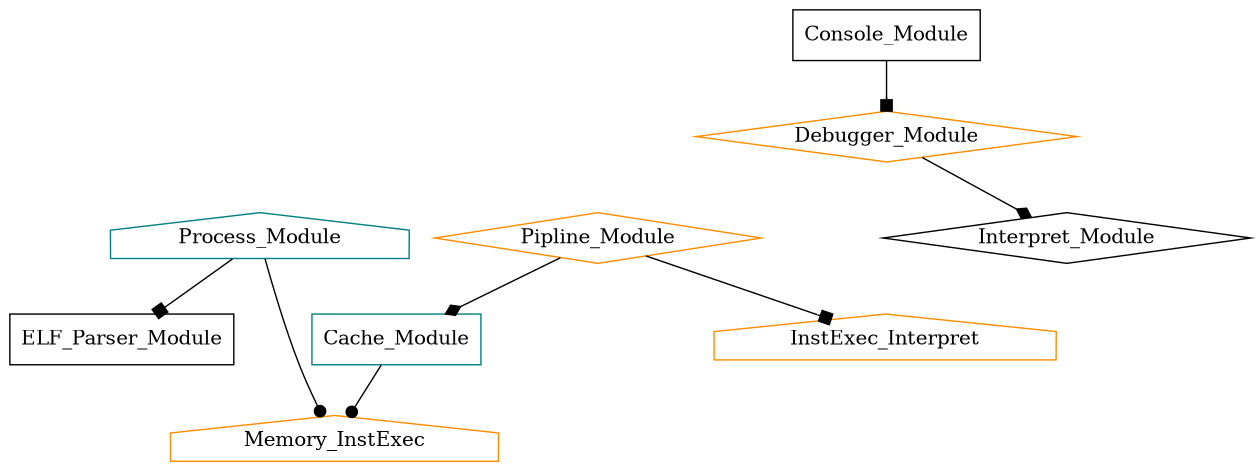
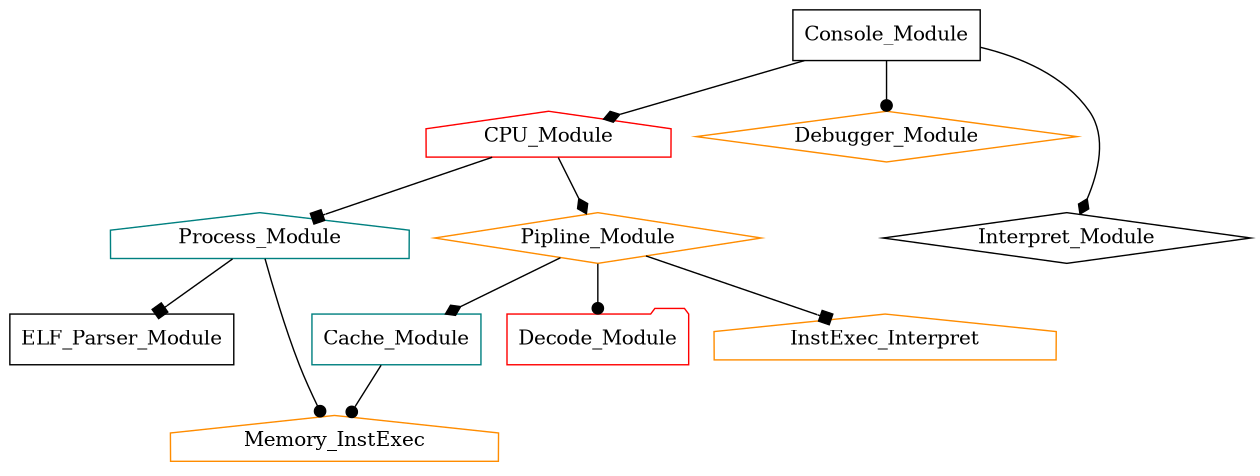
(887, 80) -> (887, 80)
none -> (549, 137)
(969, 183) -> (1077, 97)
none -> (598, 339)
